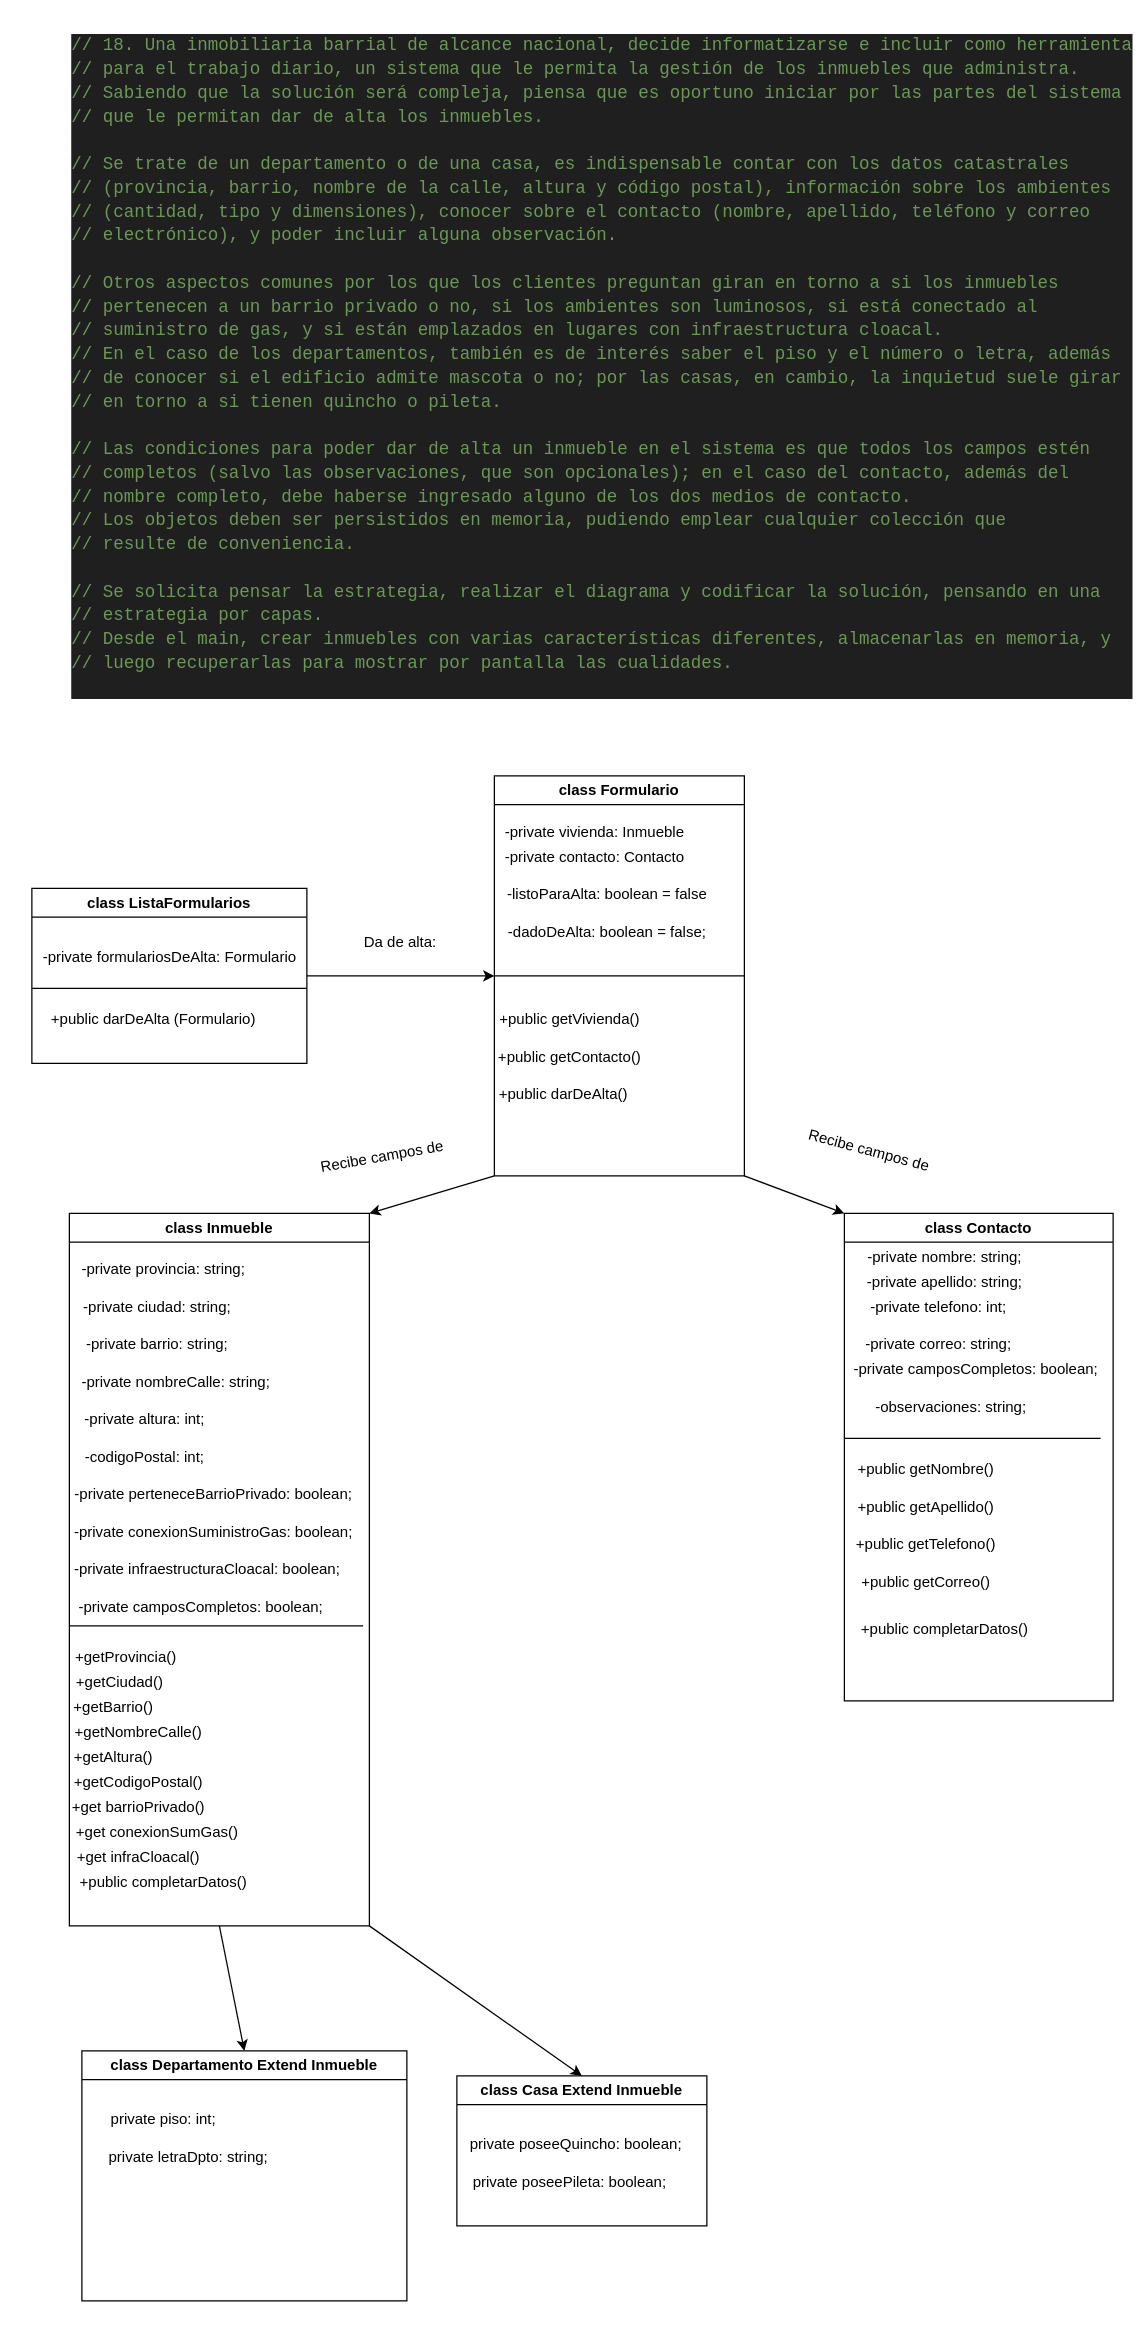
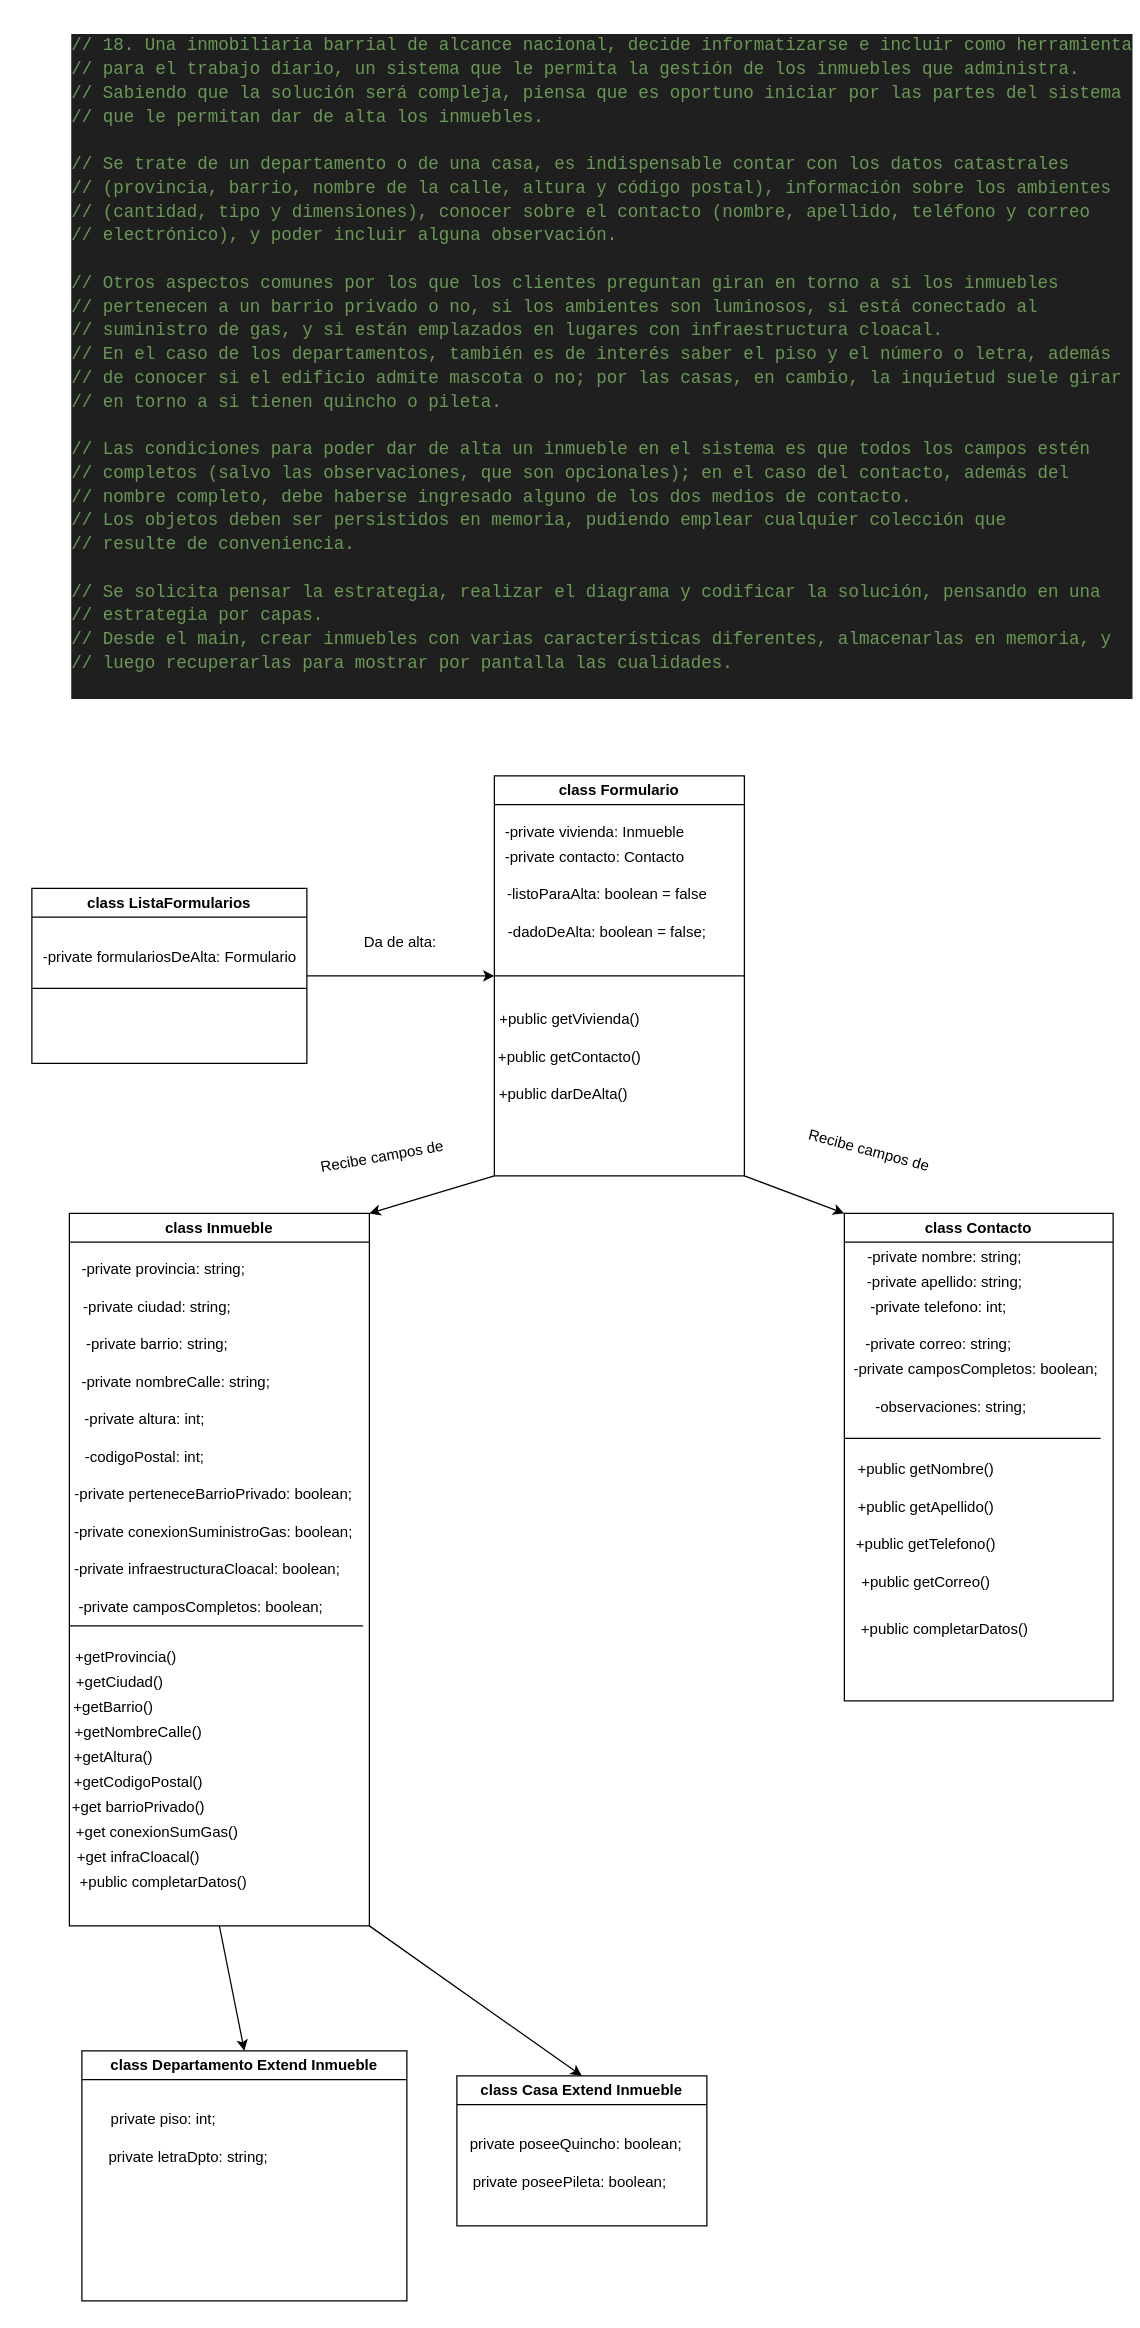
(154, 1019) -> none
